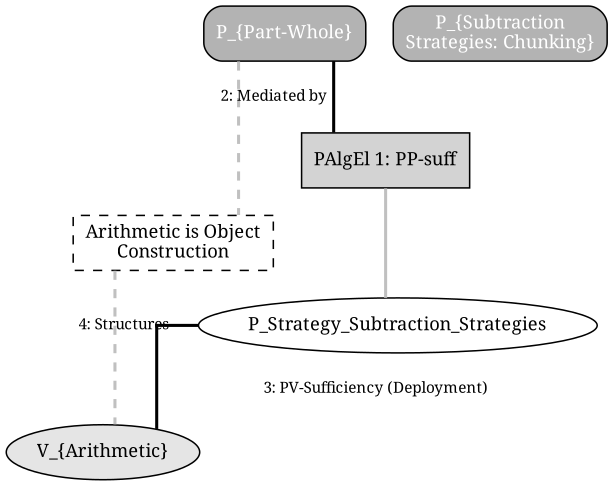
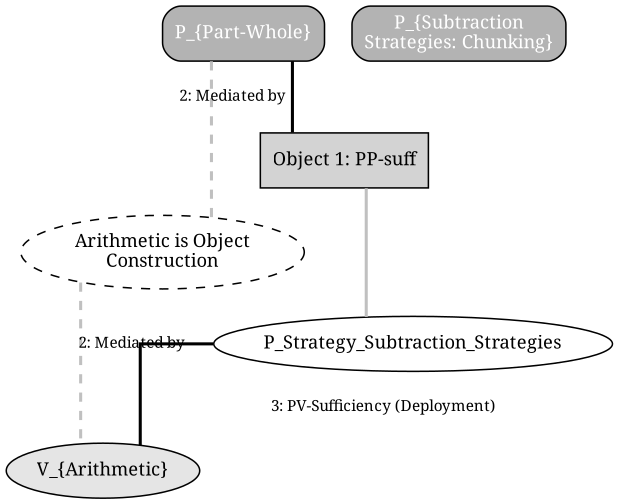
(386, 160) -> (344, 160)
(173, 243) -> (163, 252)
(124, 325) -> (132, 344)
